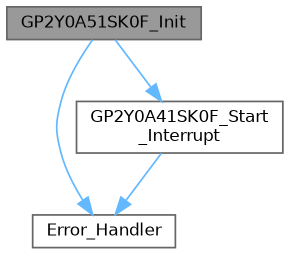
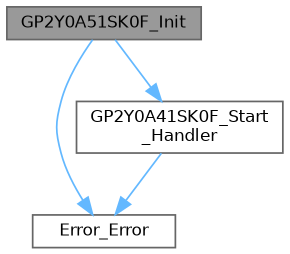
(180, 127) -> (180, 127)
(104, 231) -> (104, 231)
